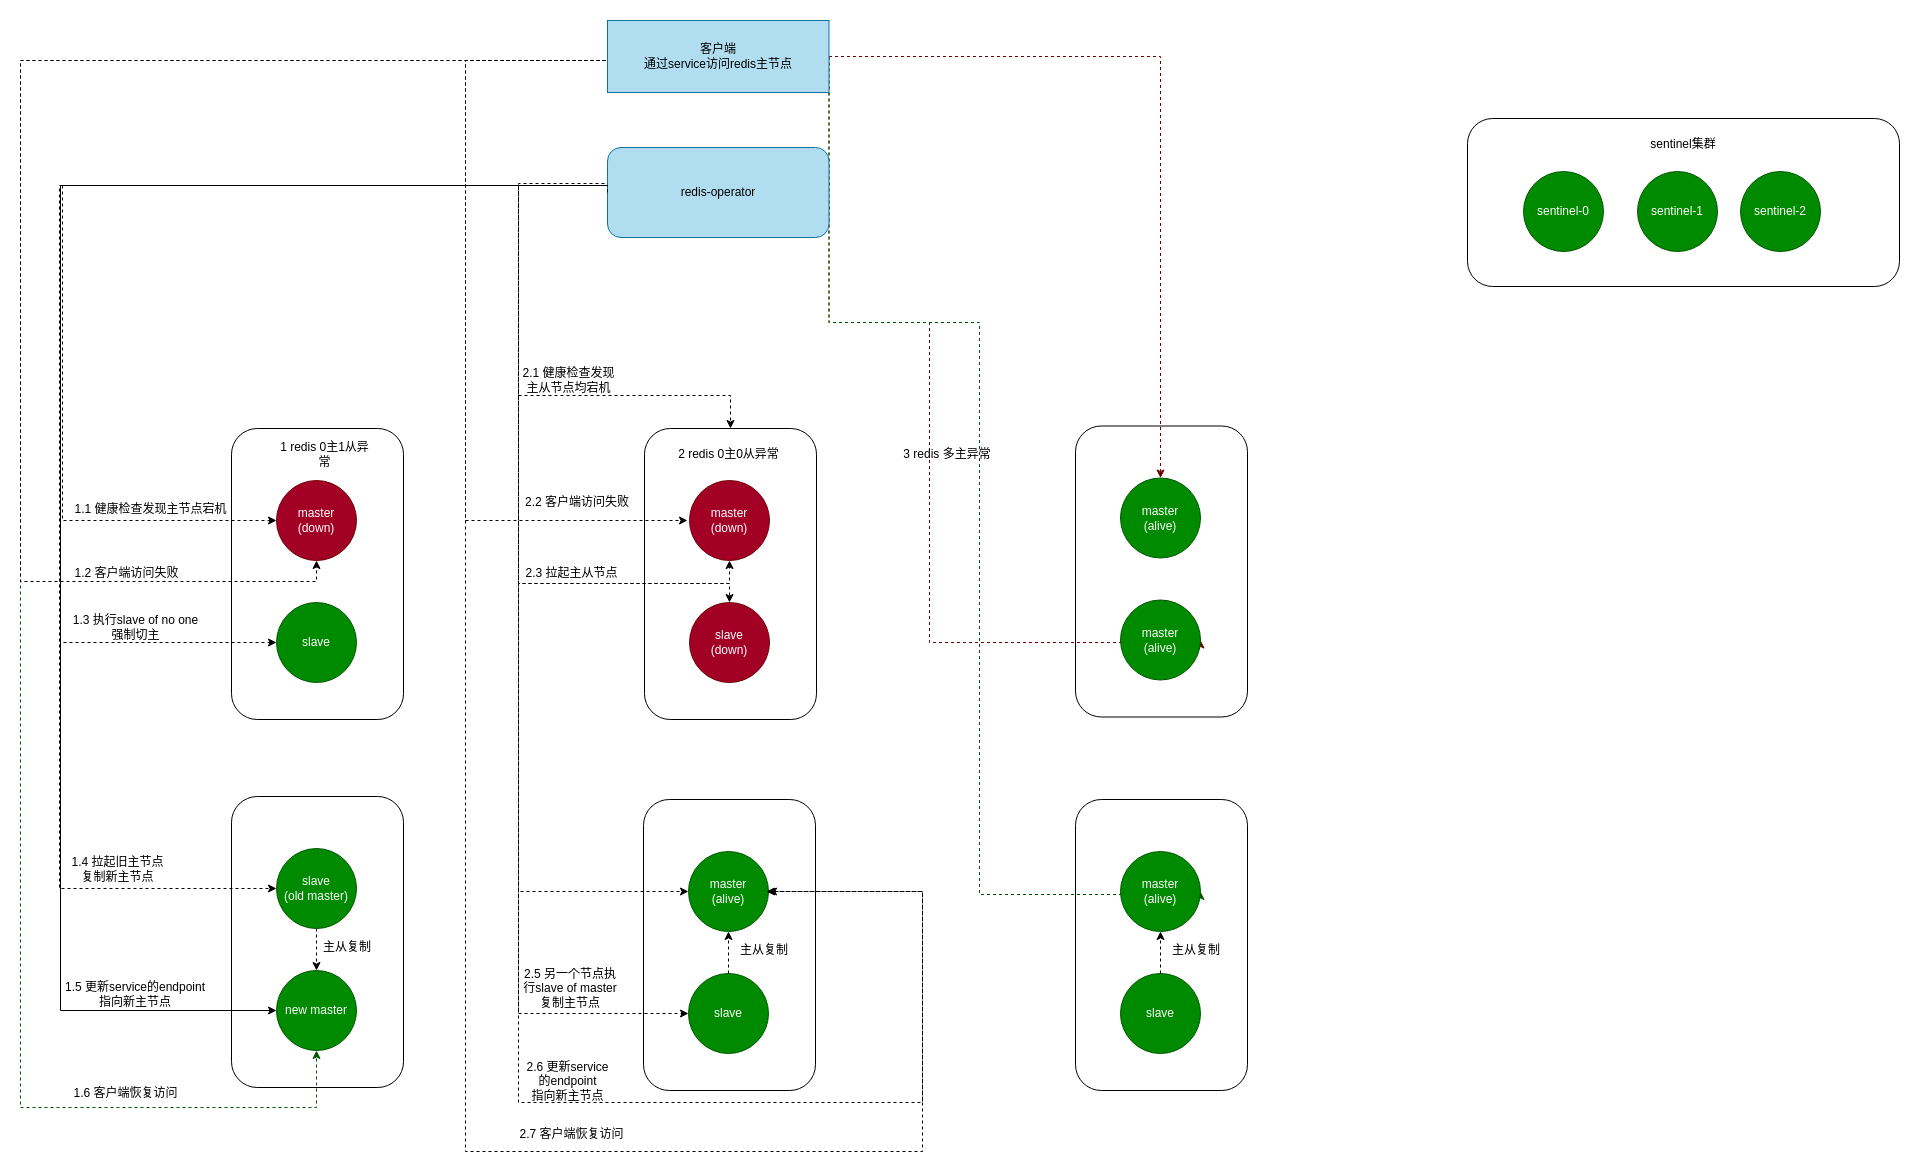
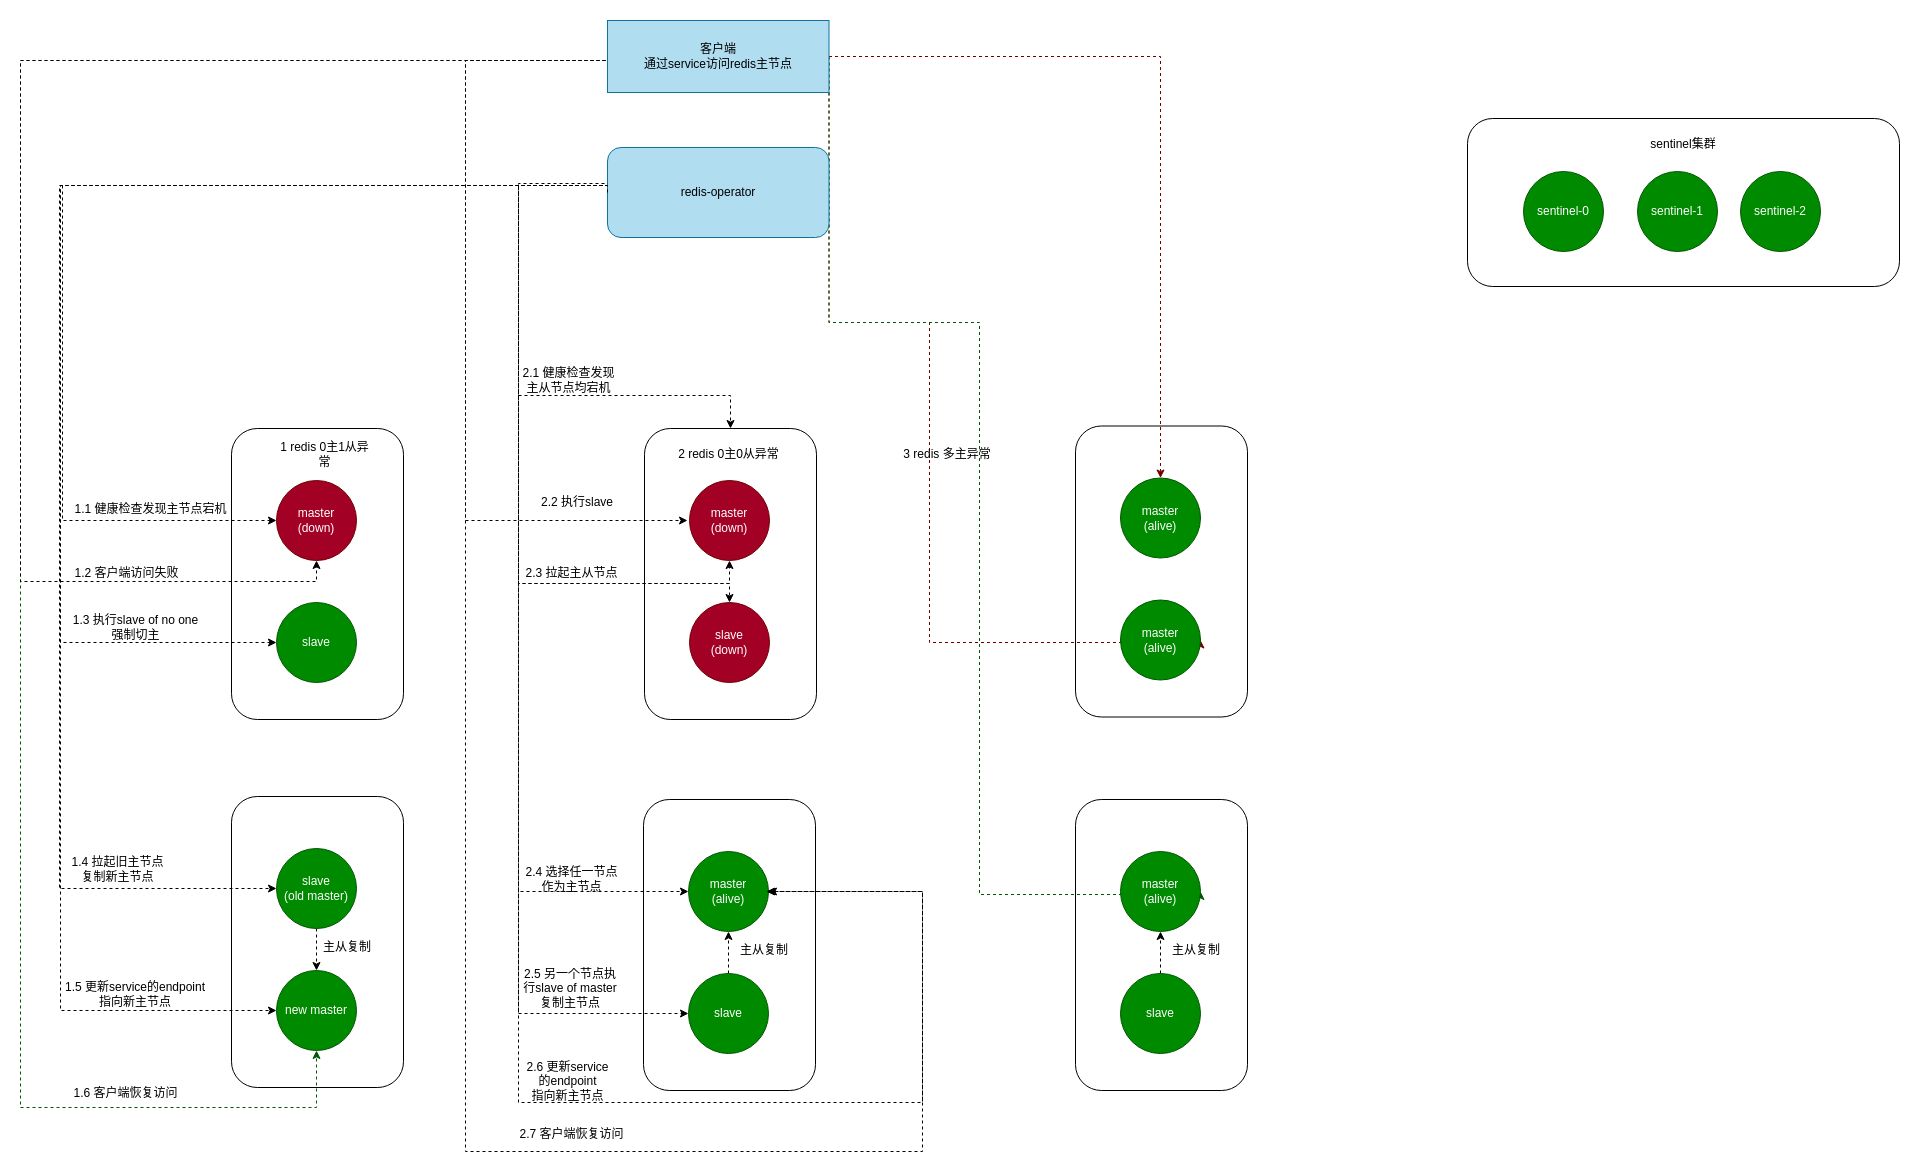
(578, 503) -> (578, 503)
none -> (572, 880)
(105, 1011) -> (105, 1011)
